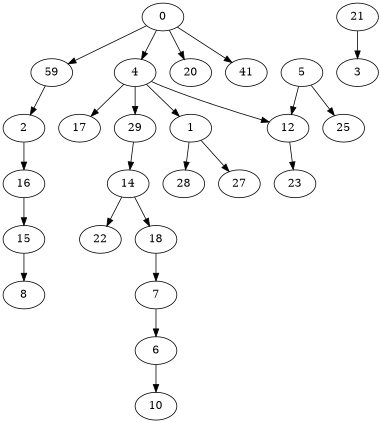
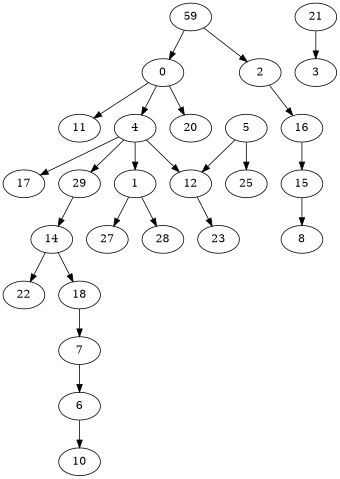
(111, 43) -> (179, 41)
(246, 73) -> (80, 128)
